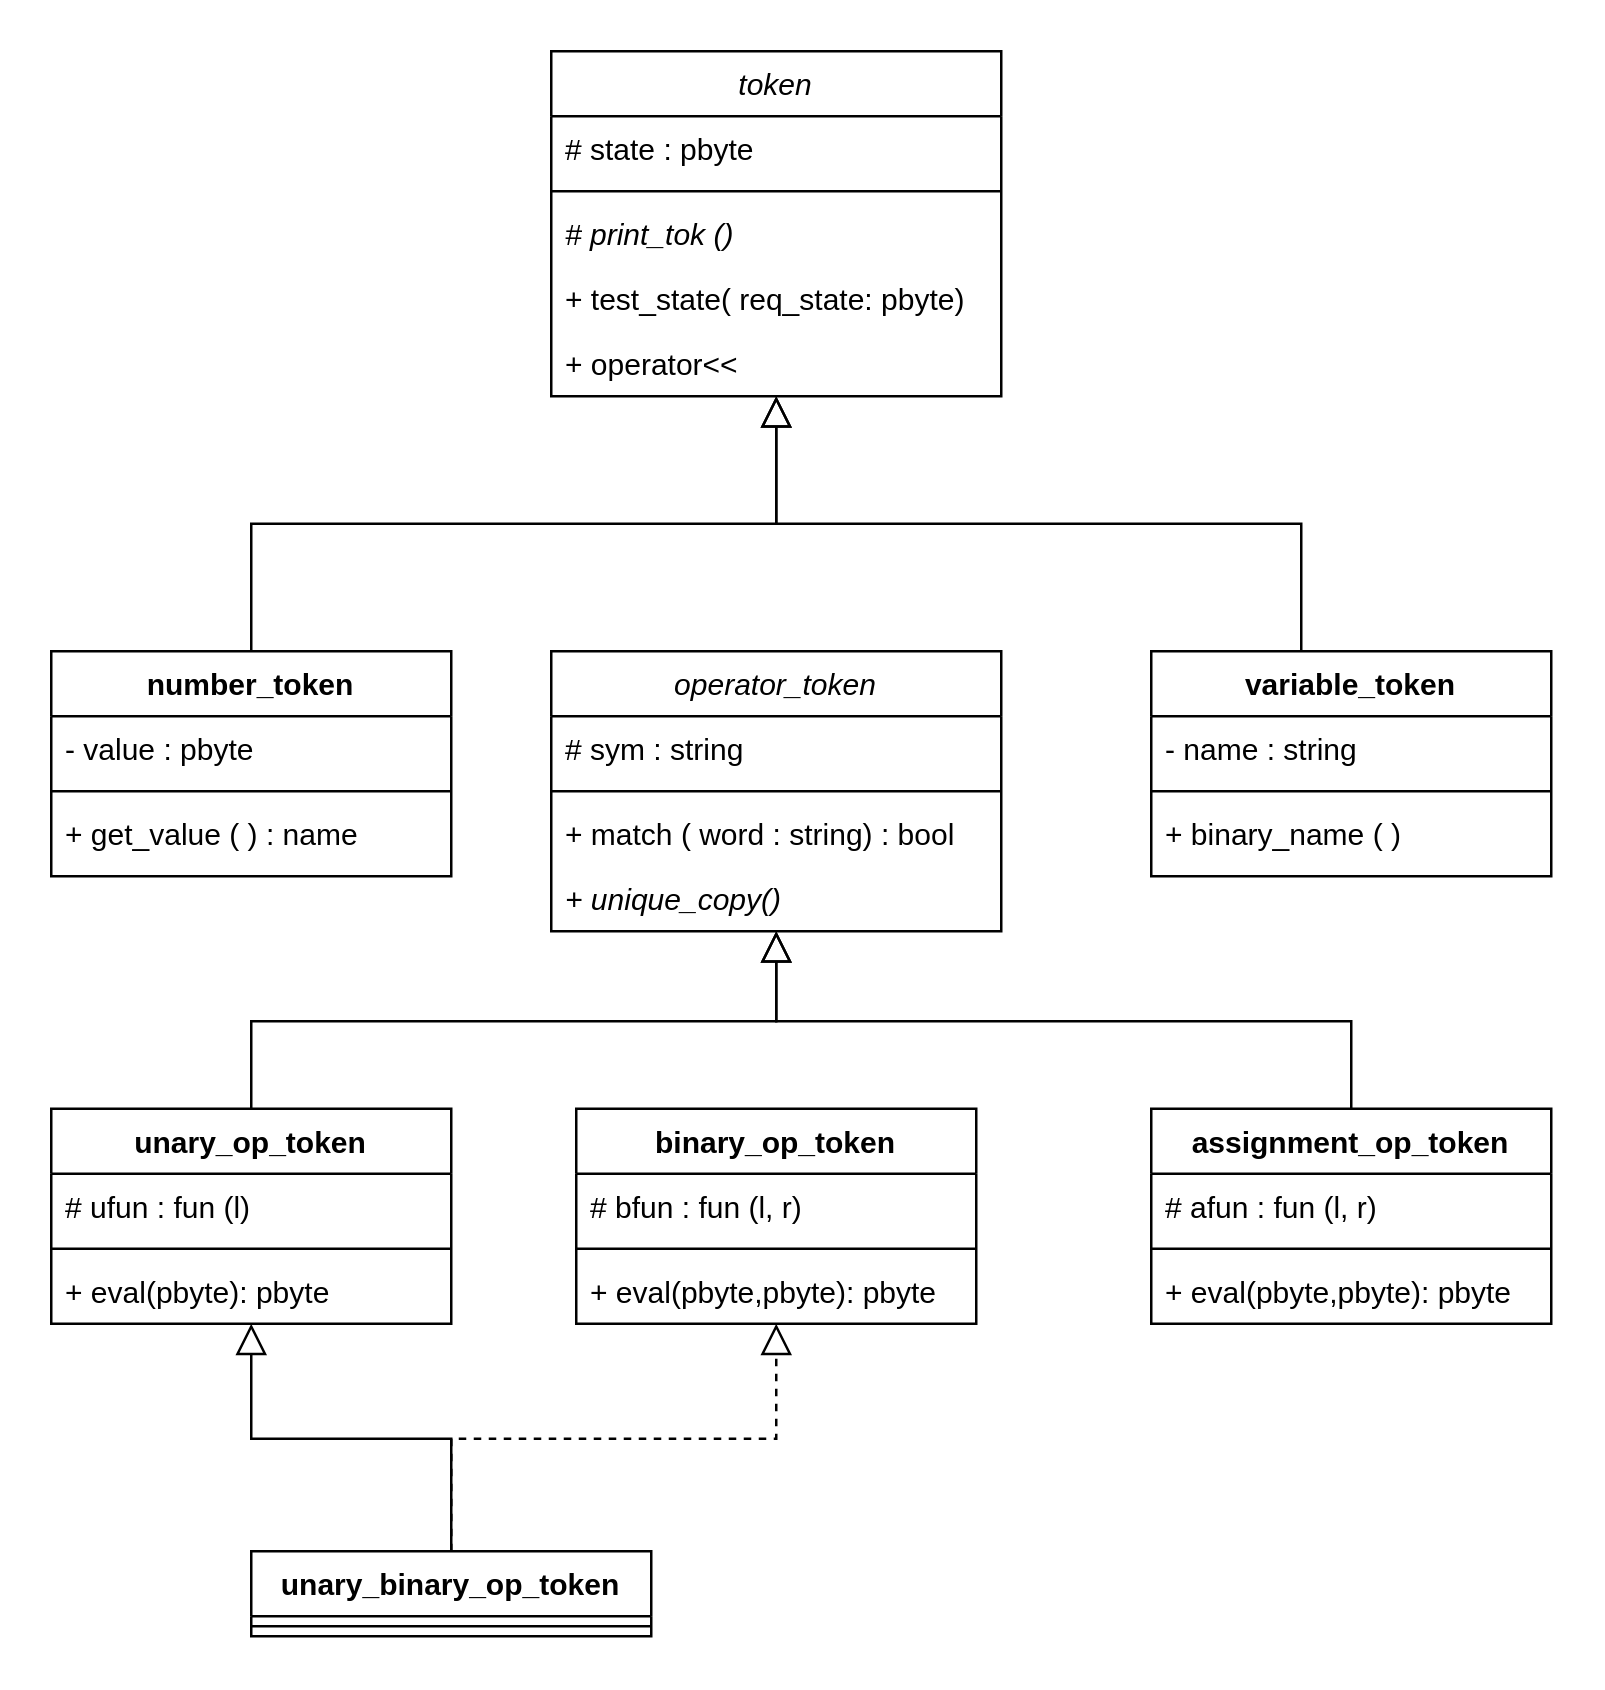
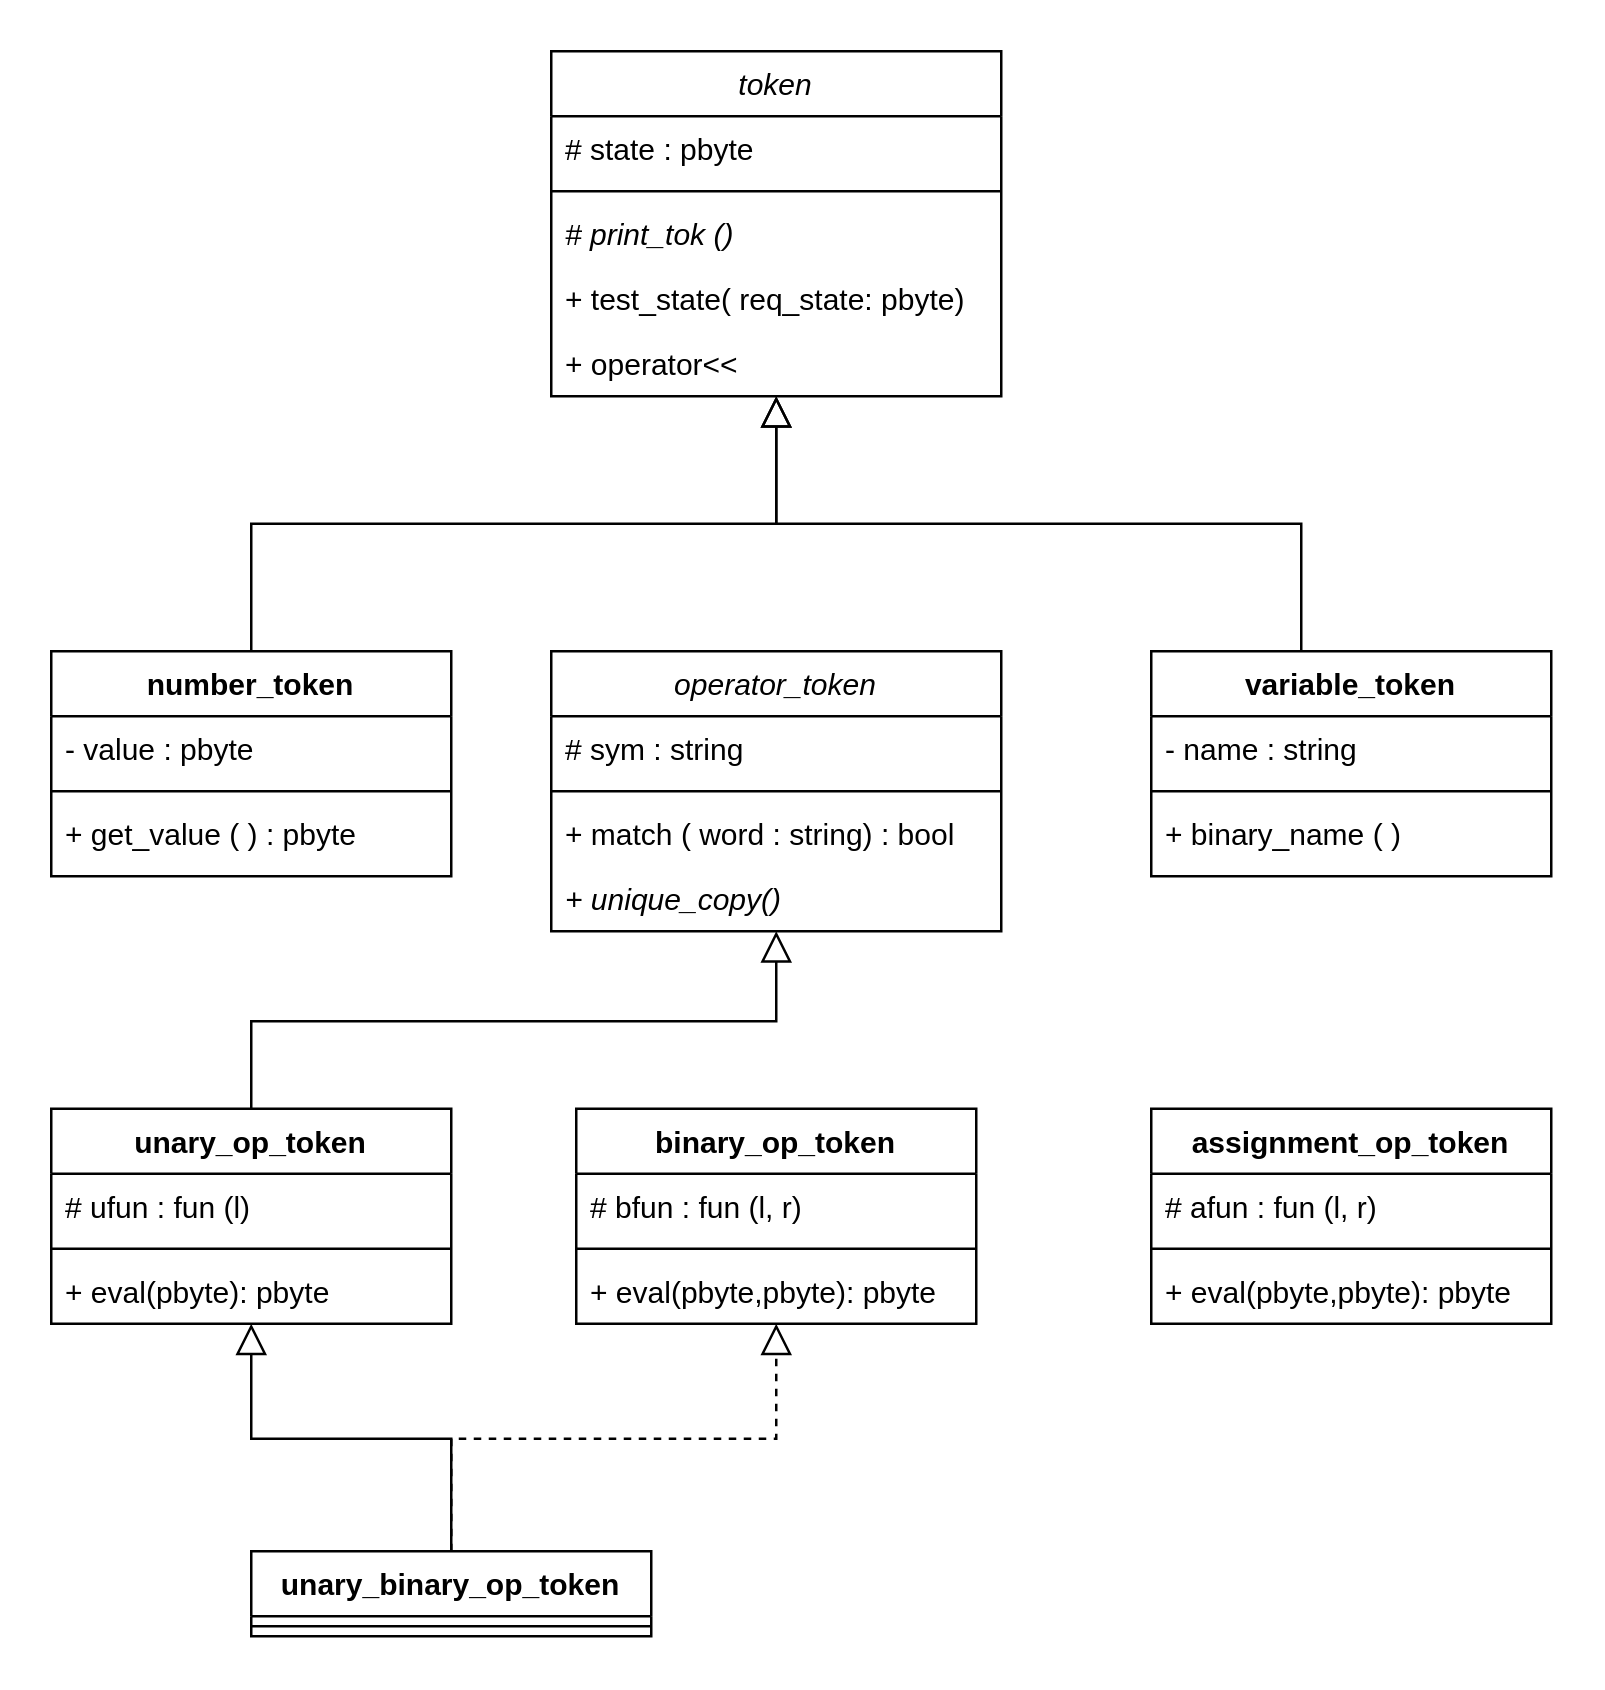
(223, 835) -> (231, 835)
(1109, 1021) -> none
